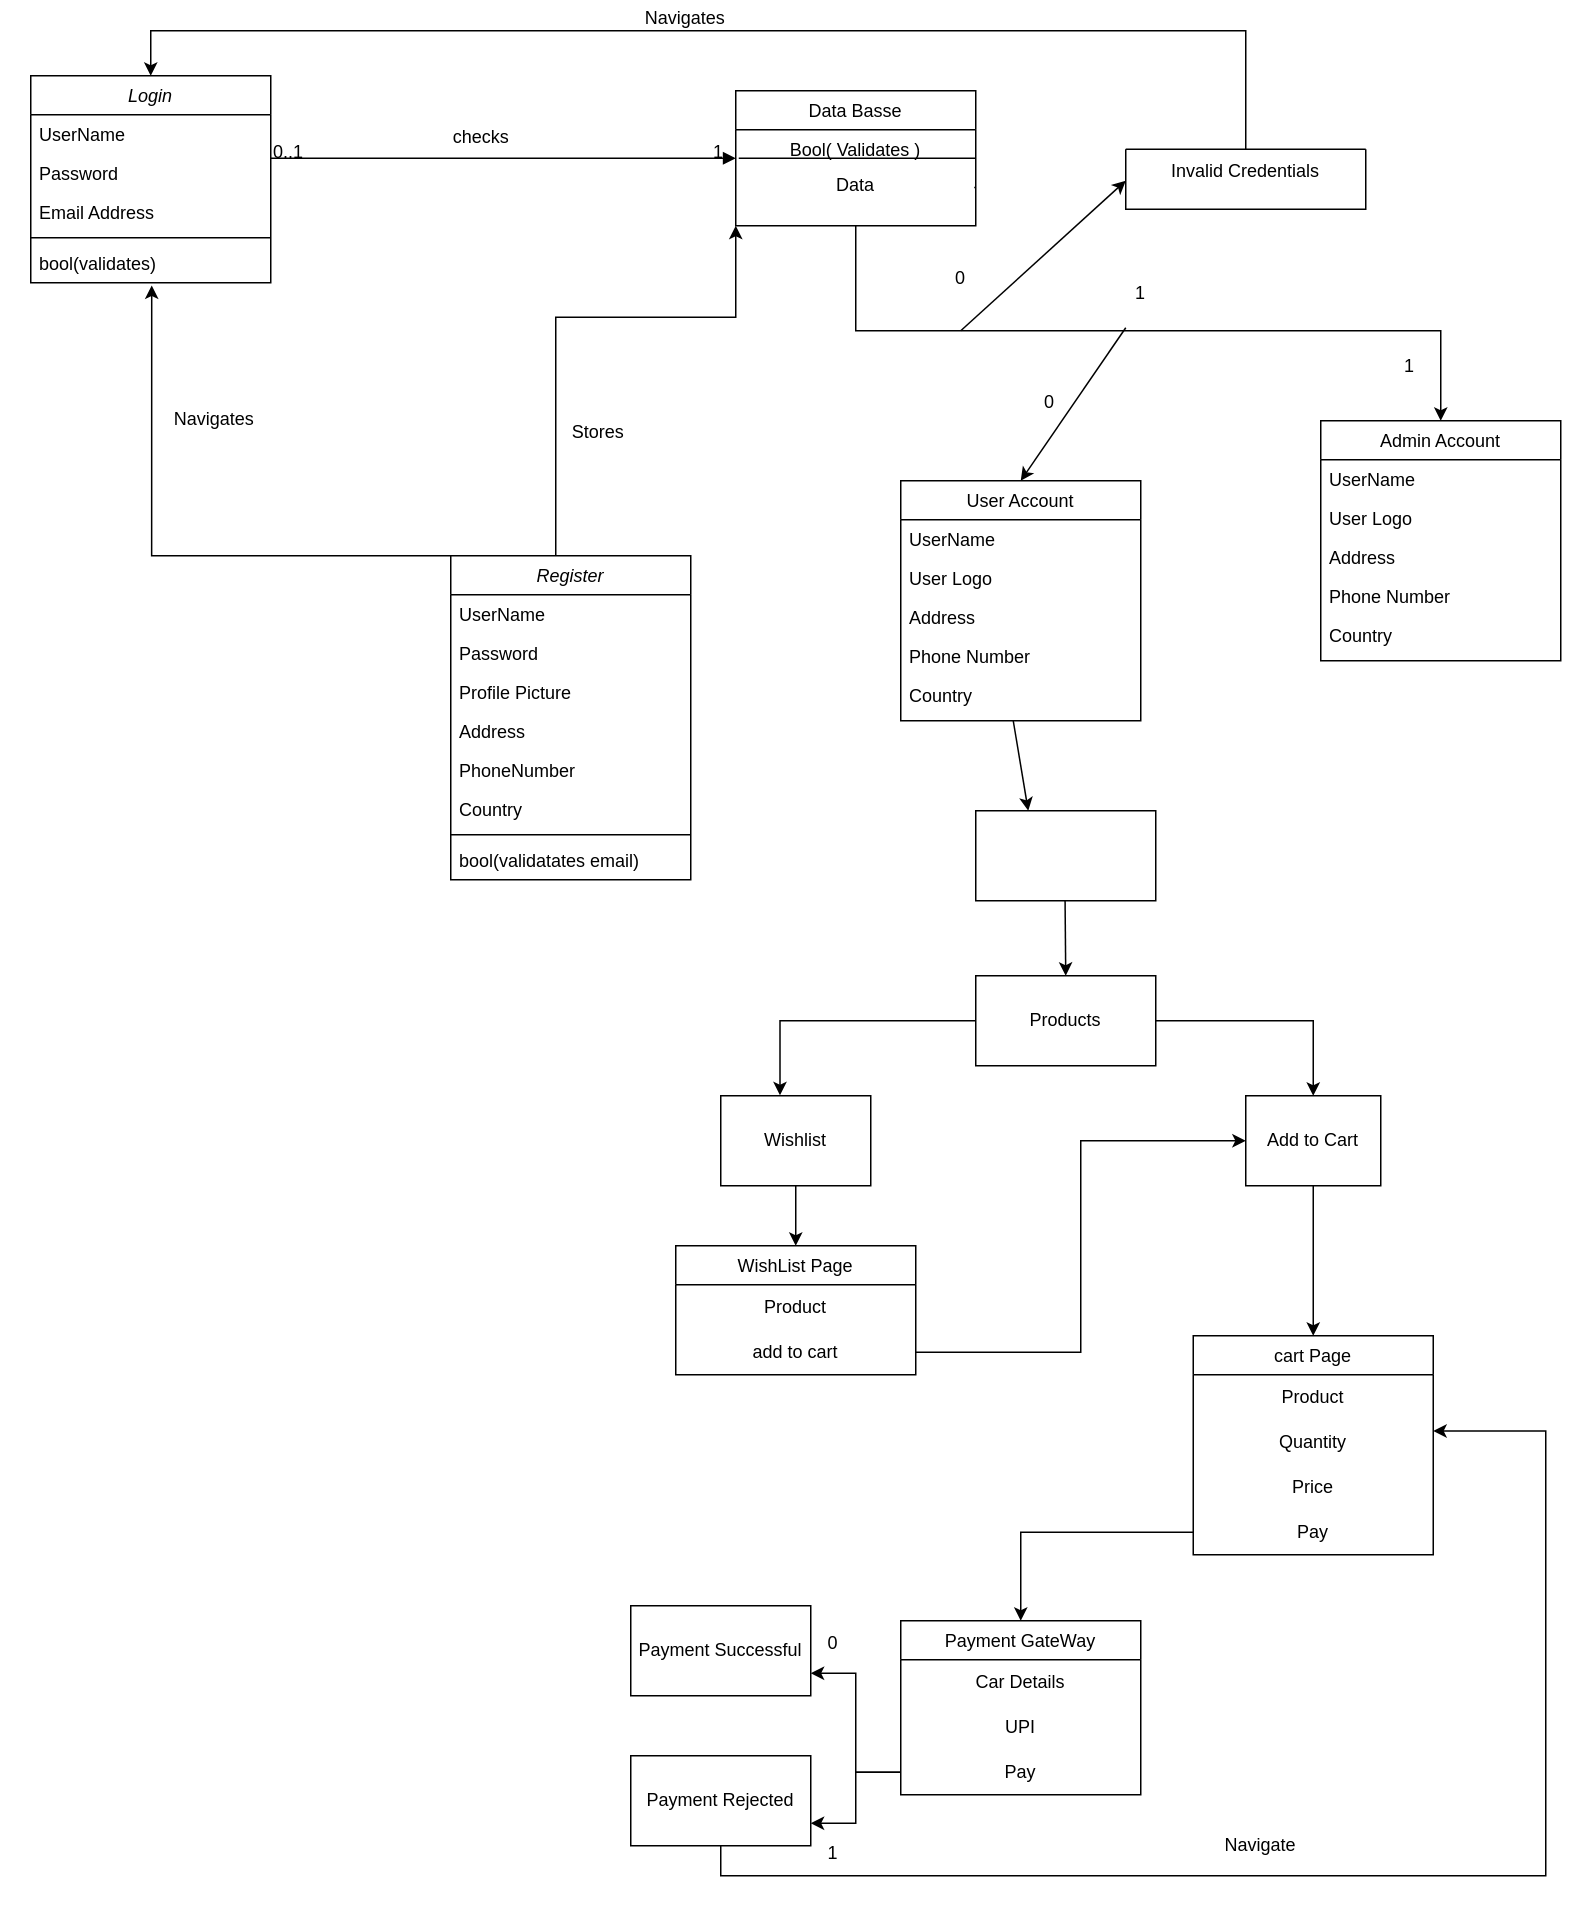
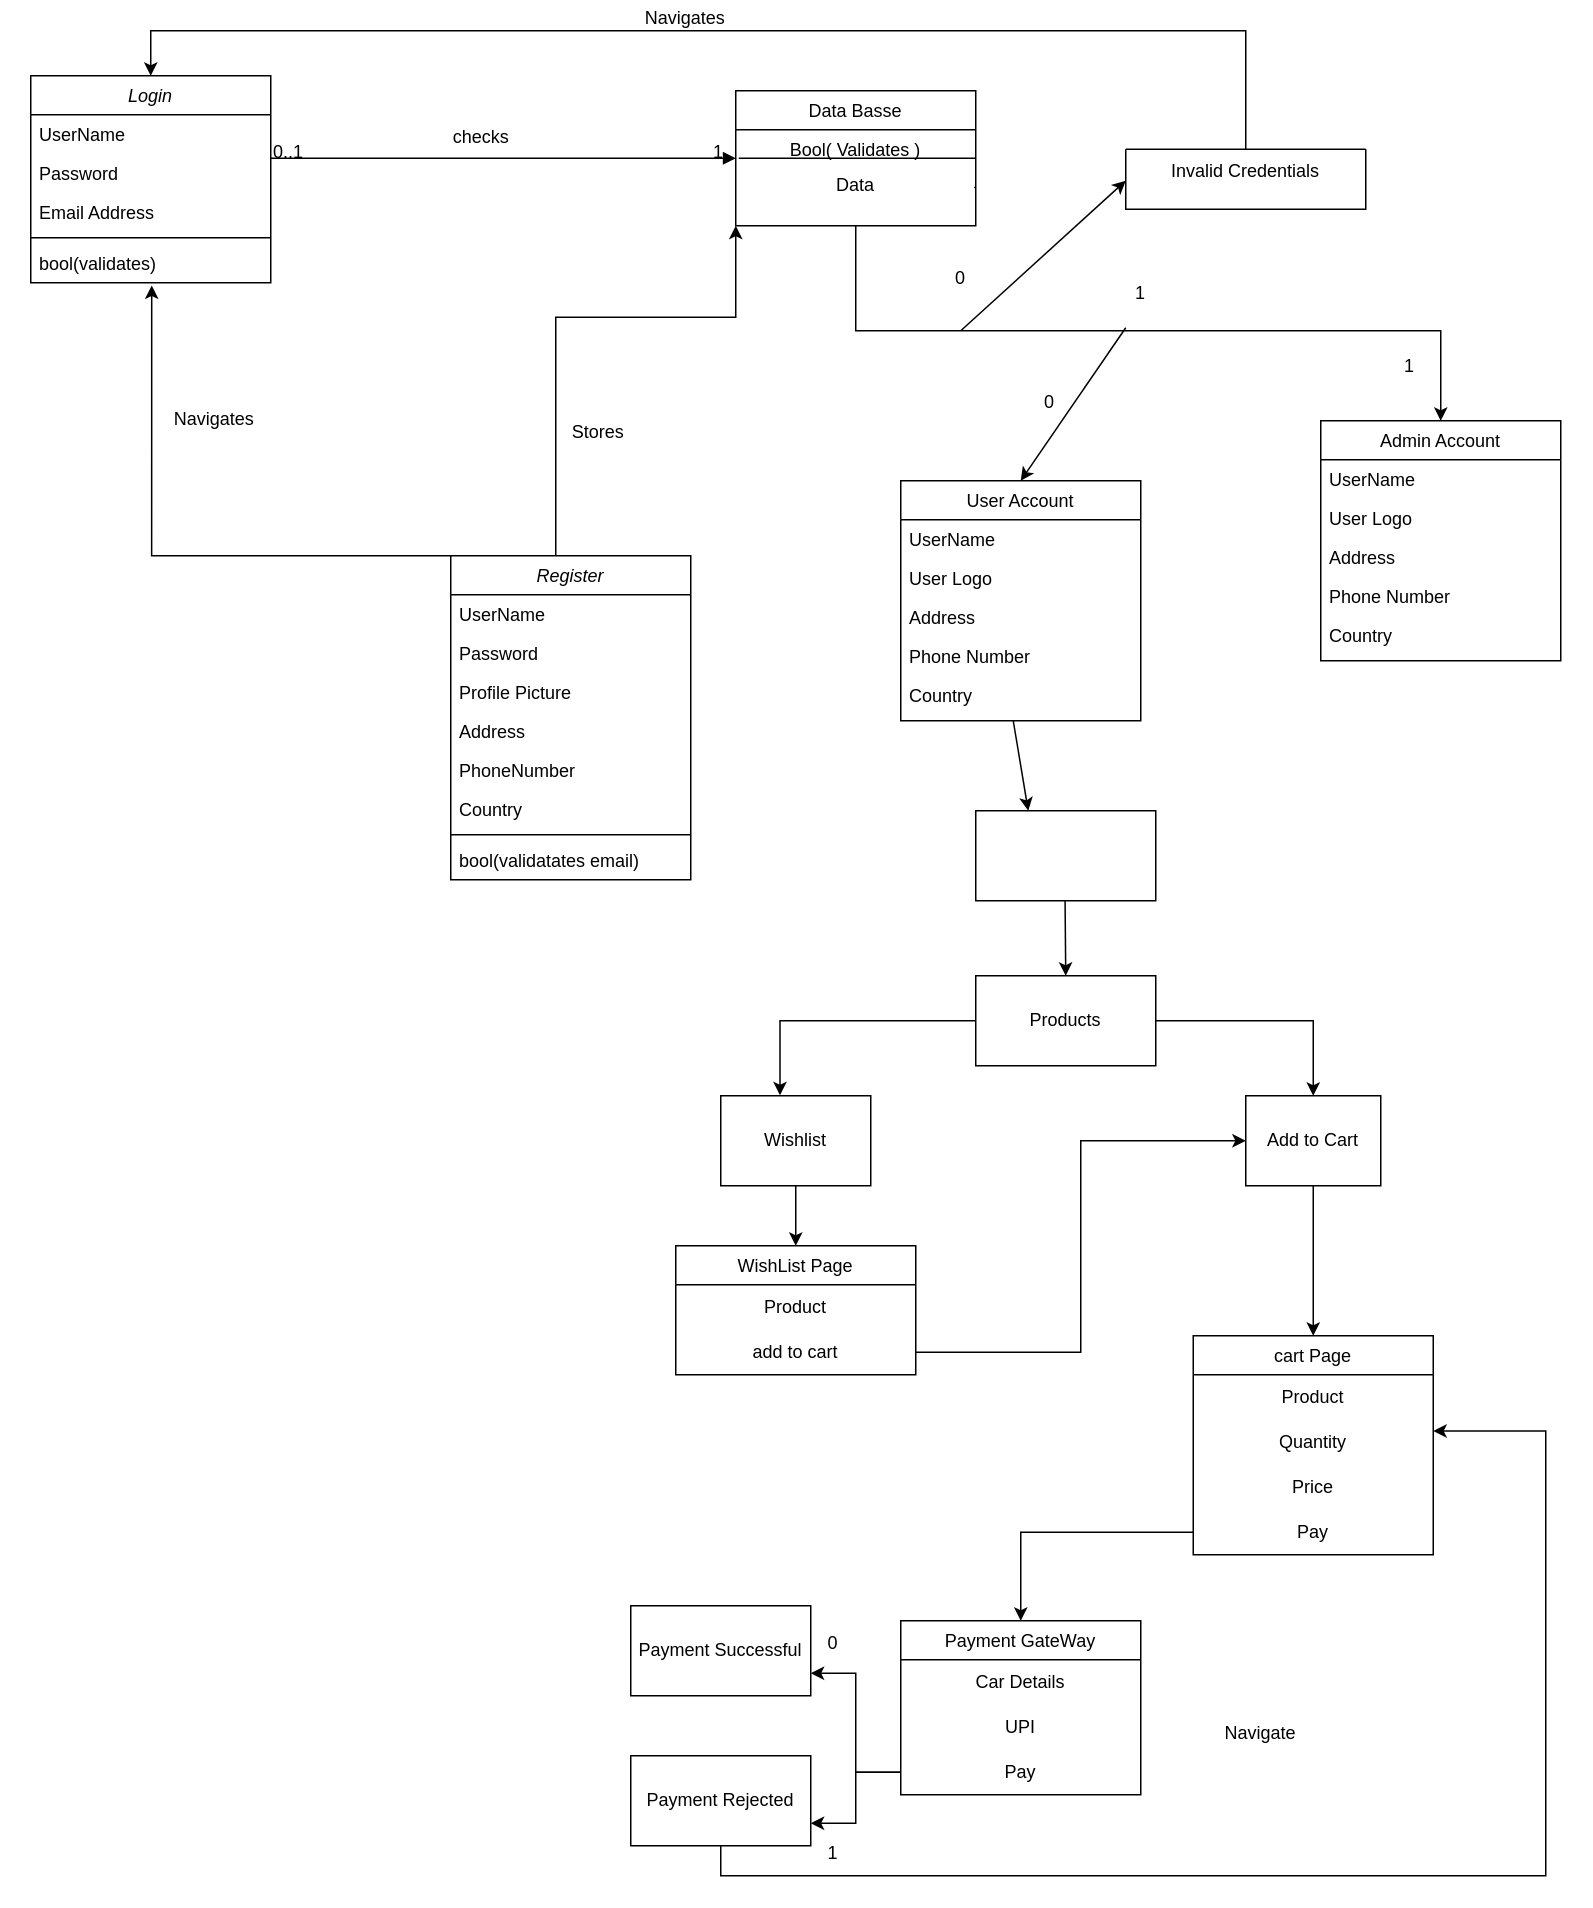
(1261, 1846) -> (1261, 1733)
